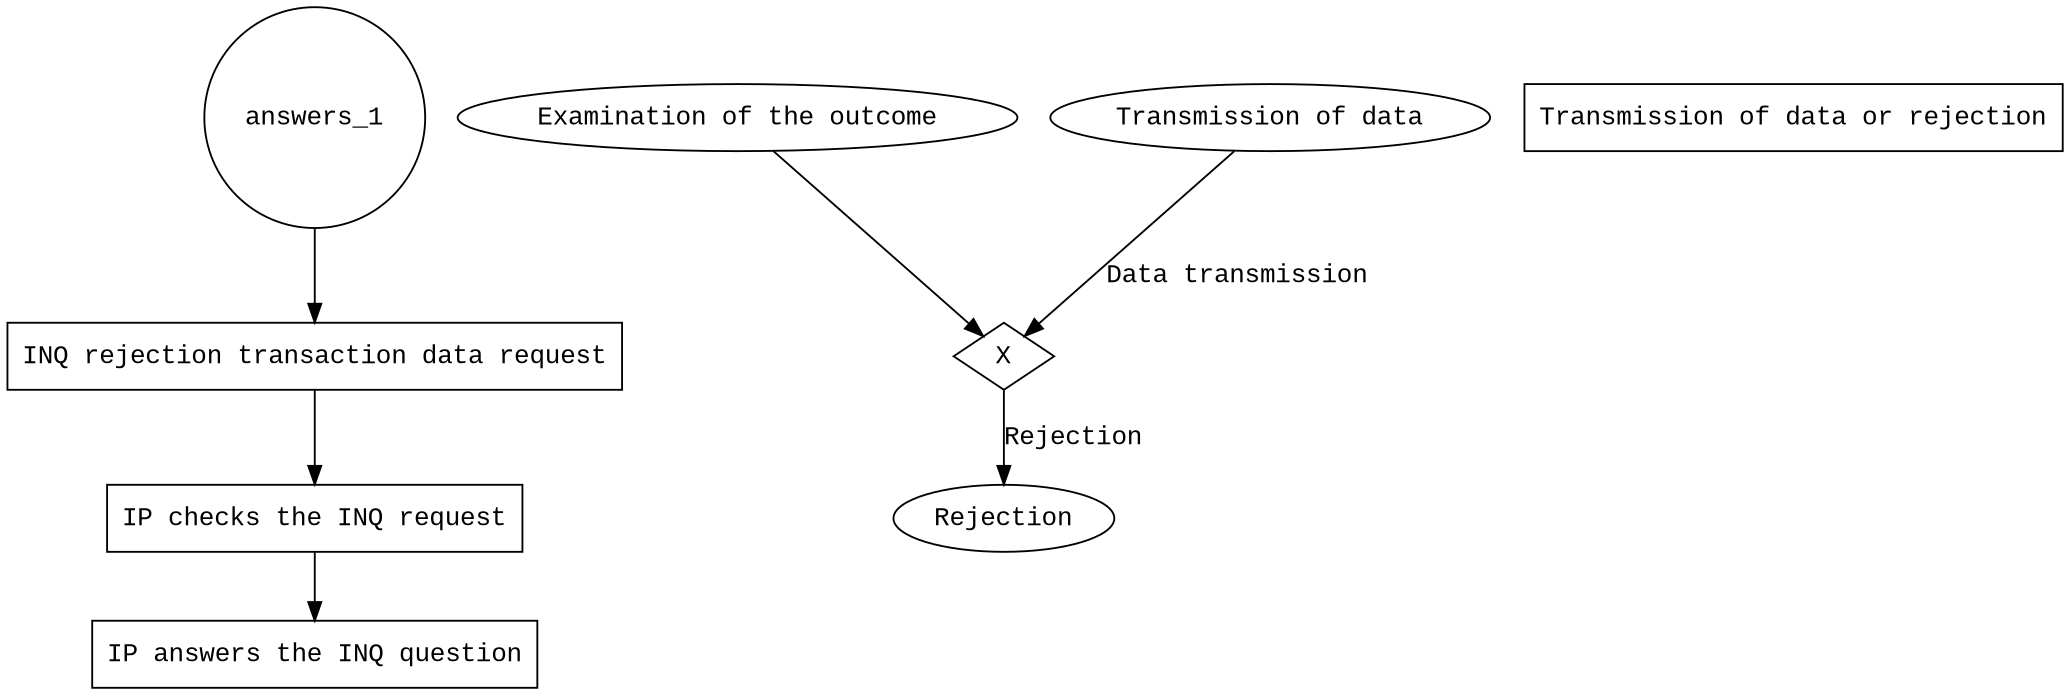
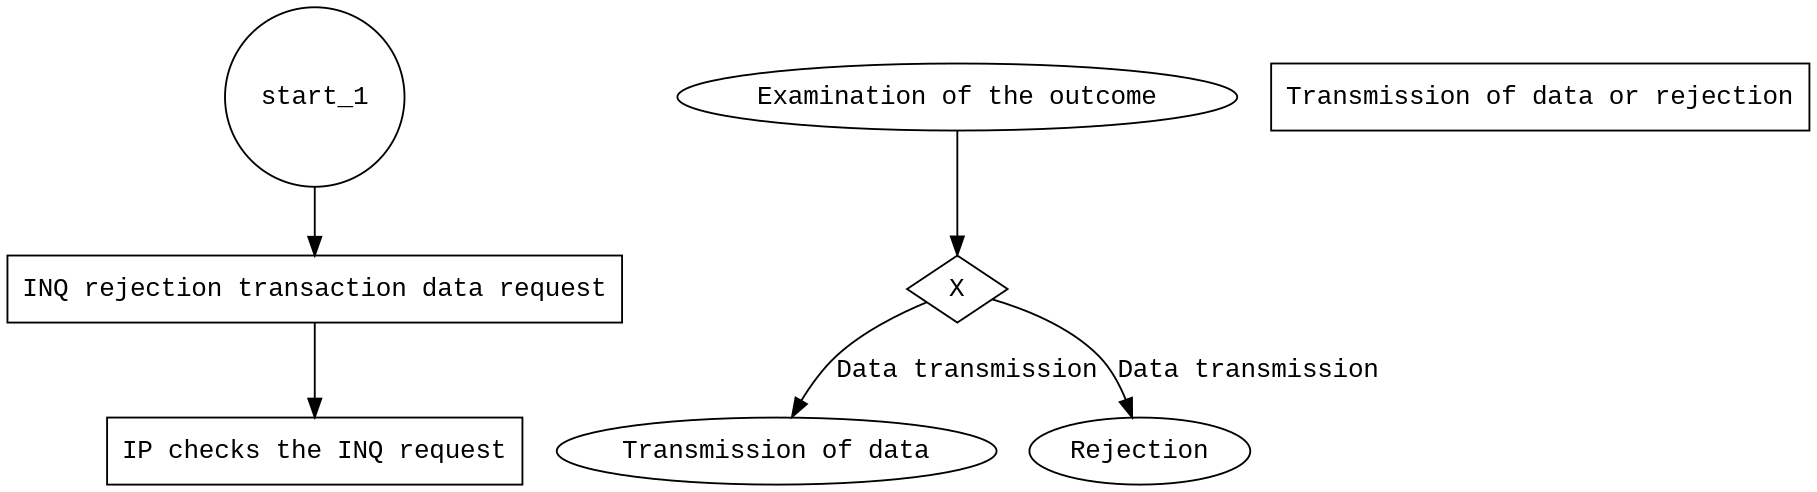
(315, 118) -> (315, 97)
(1137, 237) -> (855, 341)
(1074, 437) -> (1249, 370)
(315, 654) -> none
